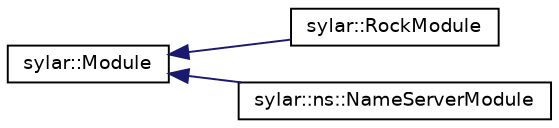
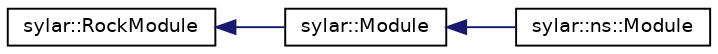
(240, 46) -> (260, 27)
(395, 101) -> (613, 27)
